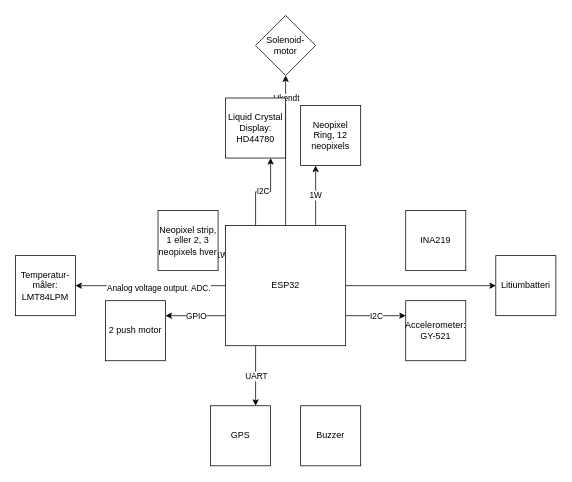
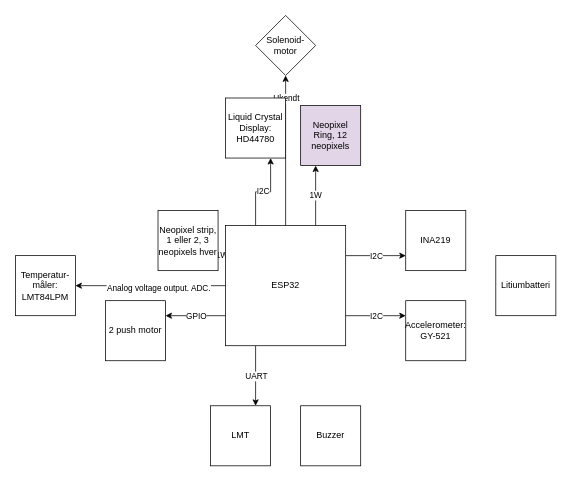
(330, 135) -> (330, 135)
none -> (372, 255)
(417, 285) -> none
(240, 435) -> (240, 435)
